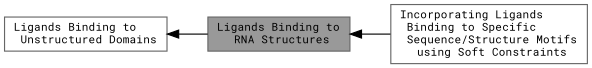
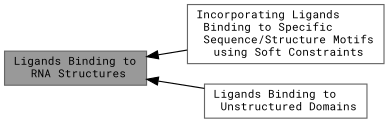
(193, 34) -> (181, 85)
